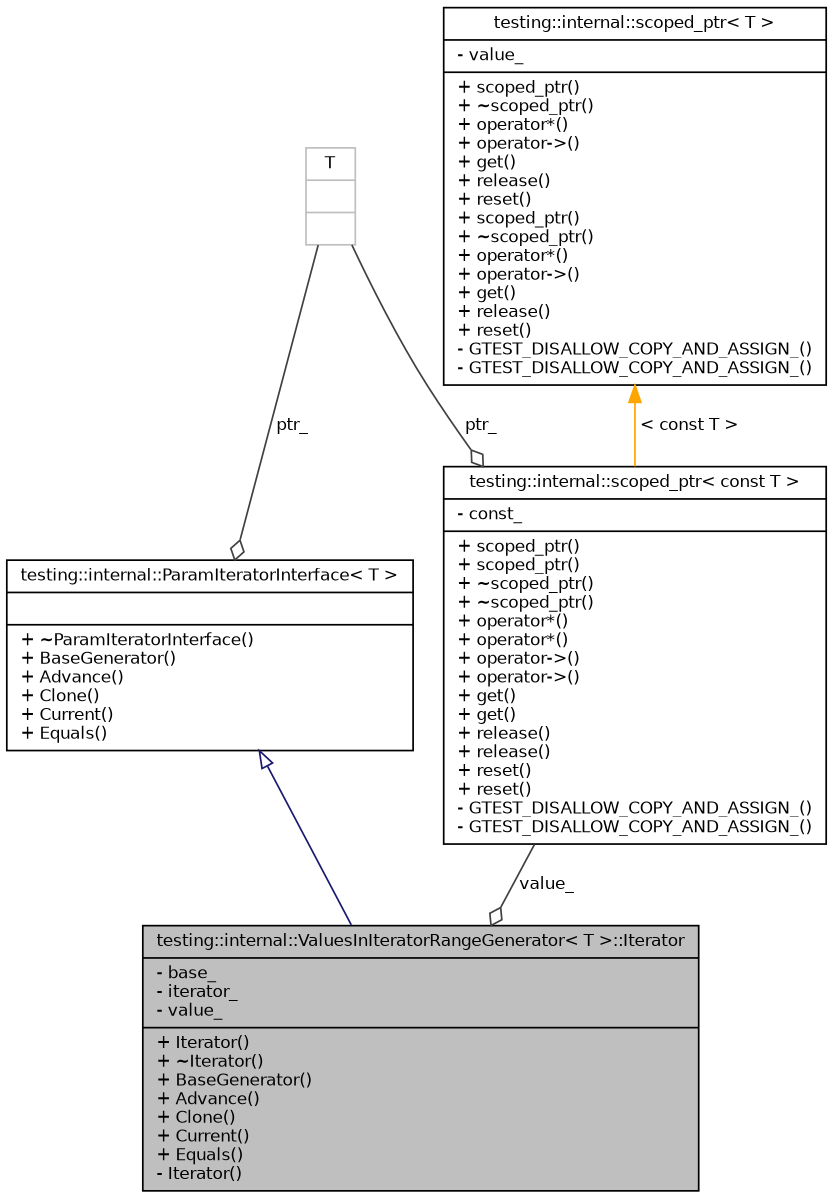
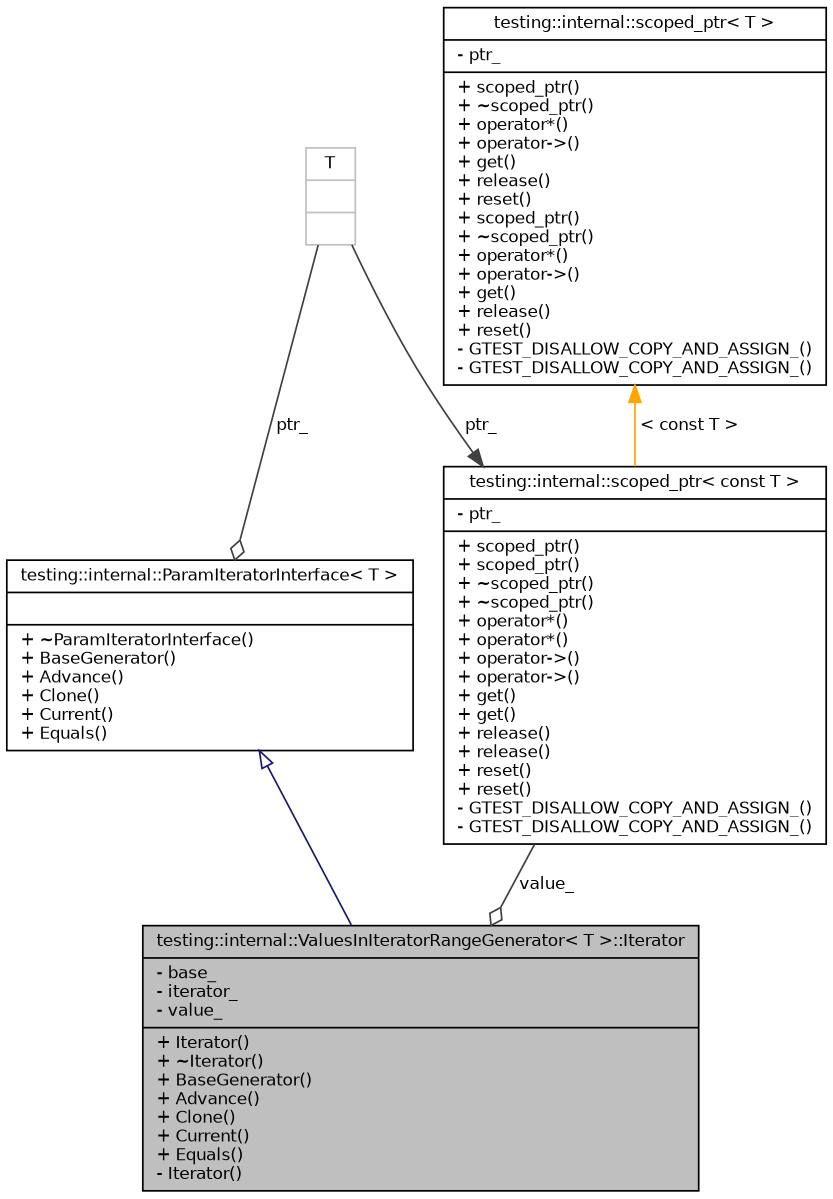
(491, 55) -> (479, 55)
(406, 350) -> (407, 352)
(490, 514) -> (479, 514)
